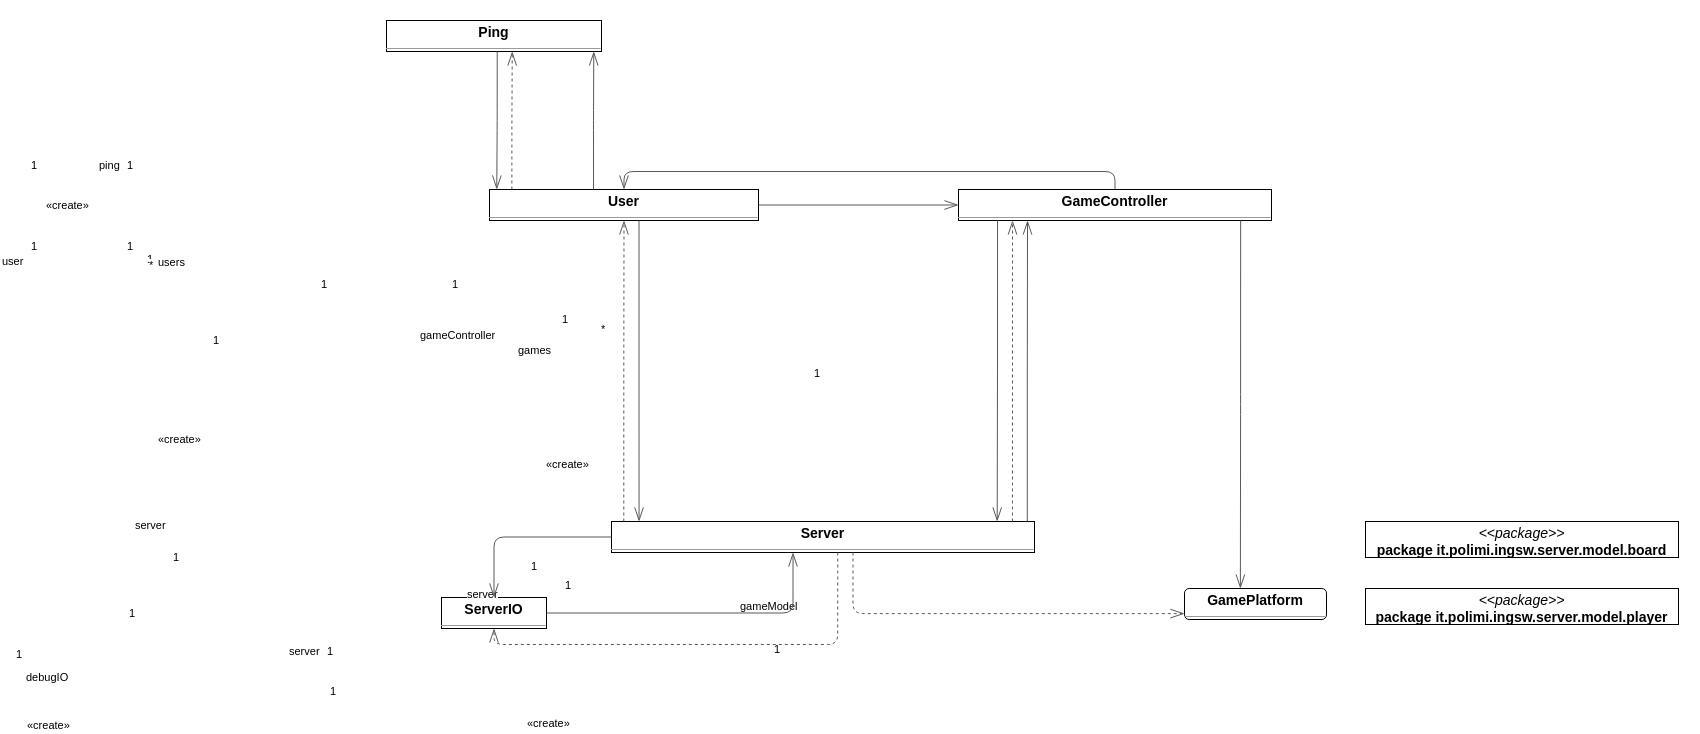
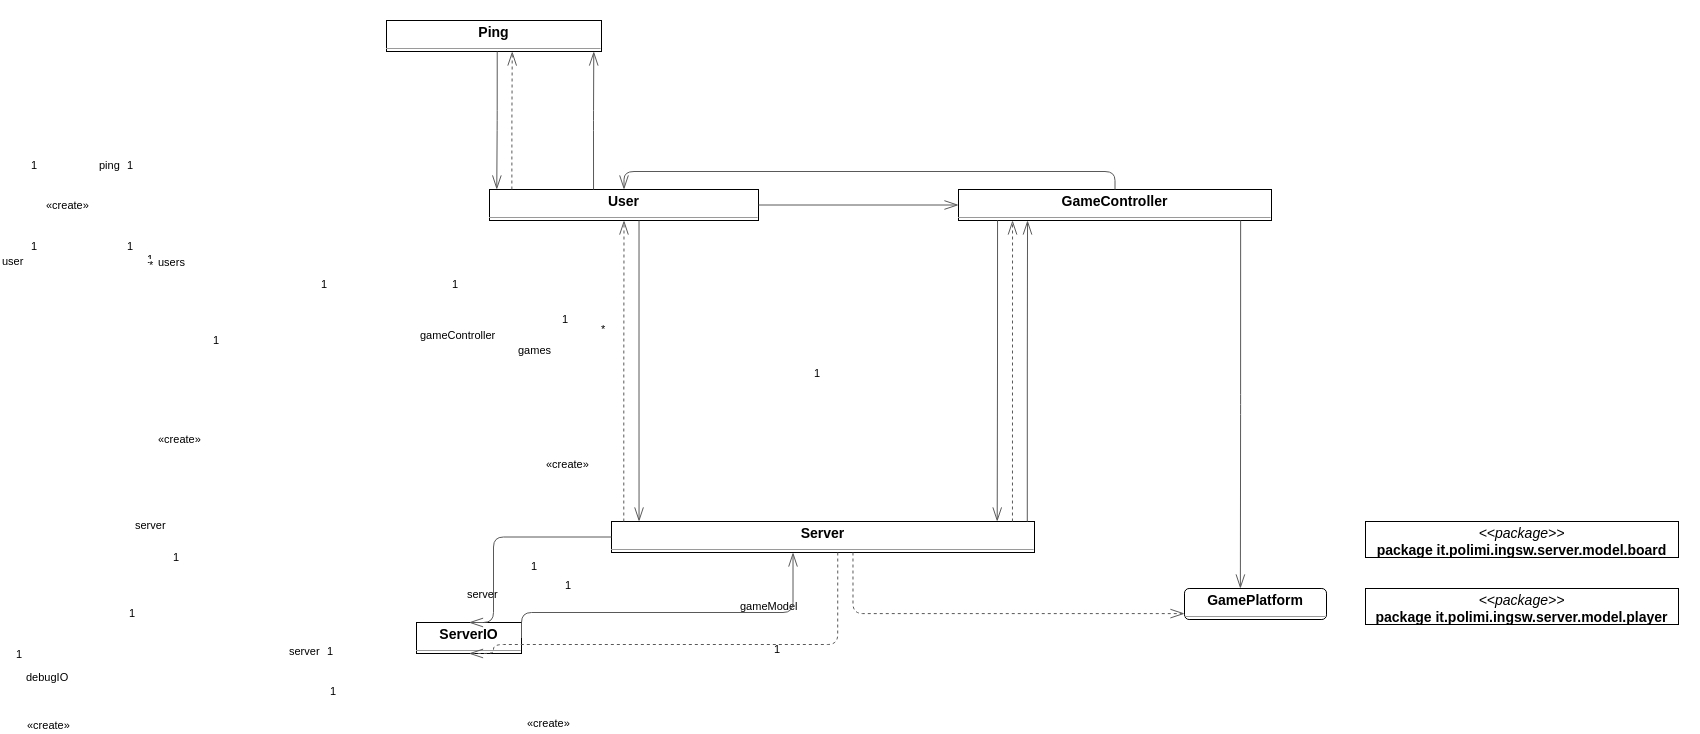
(494, 613) -> (469, 638)
